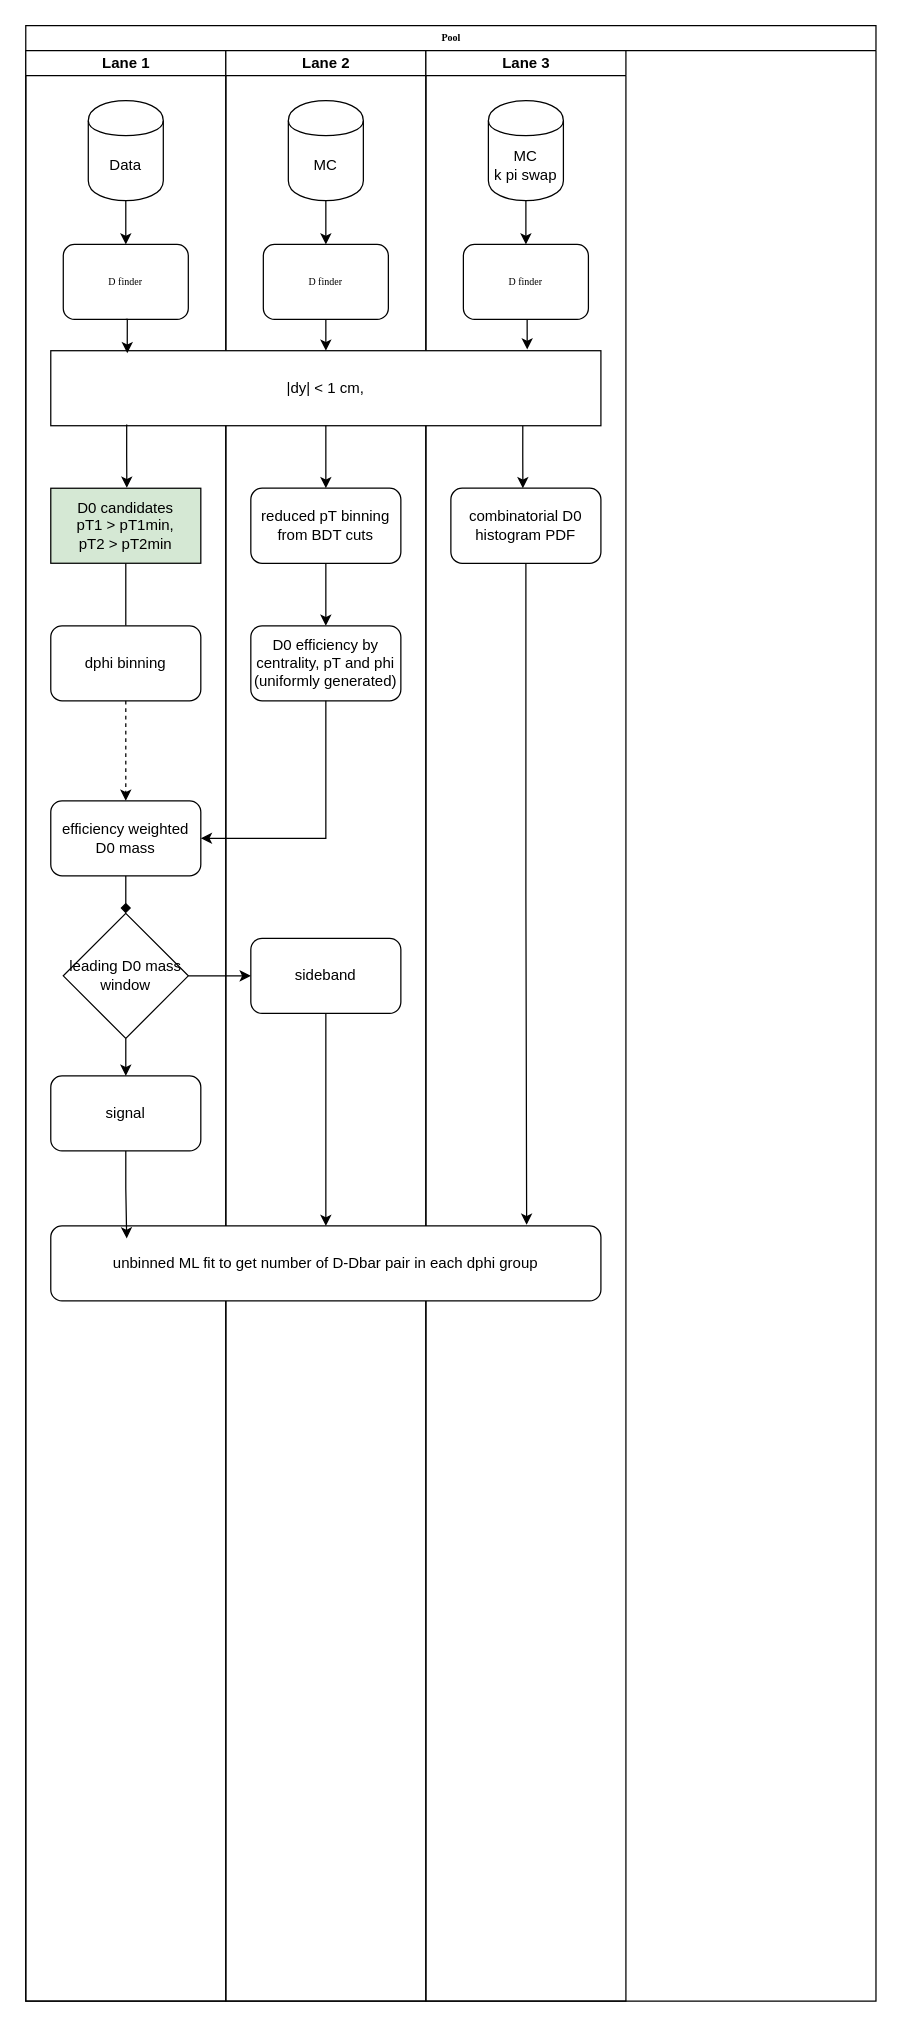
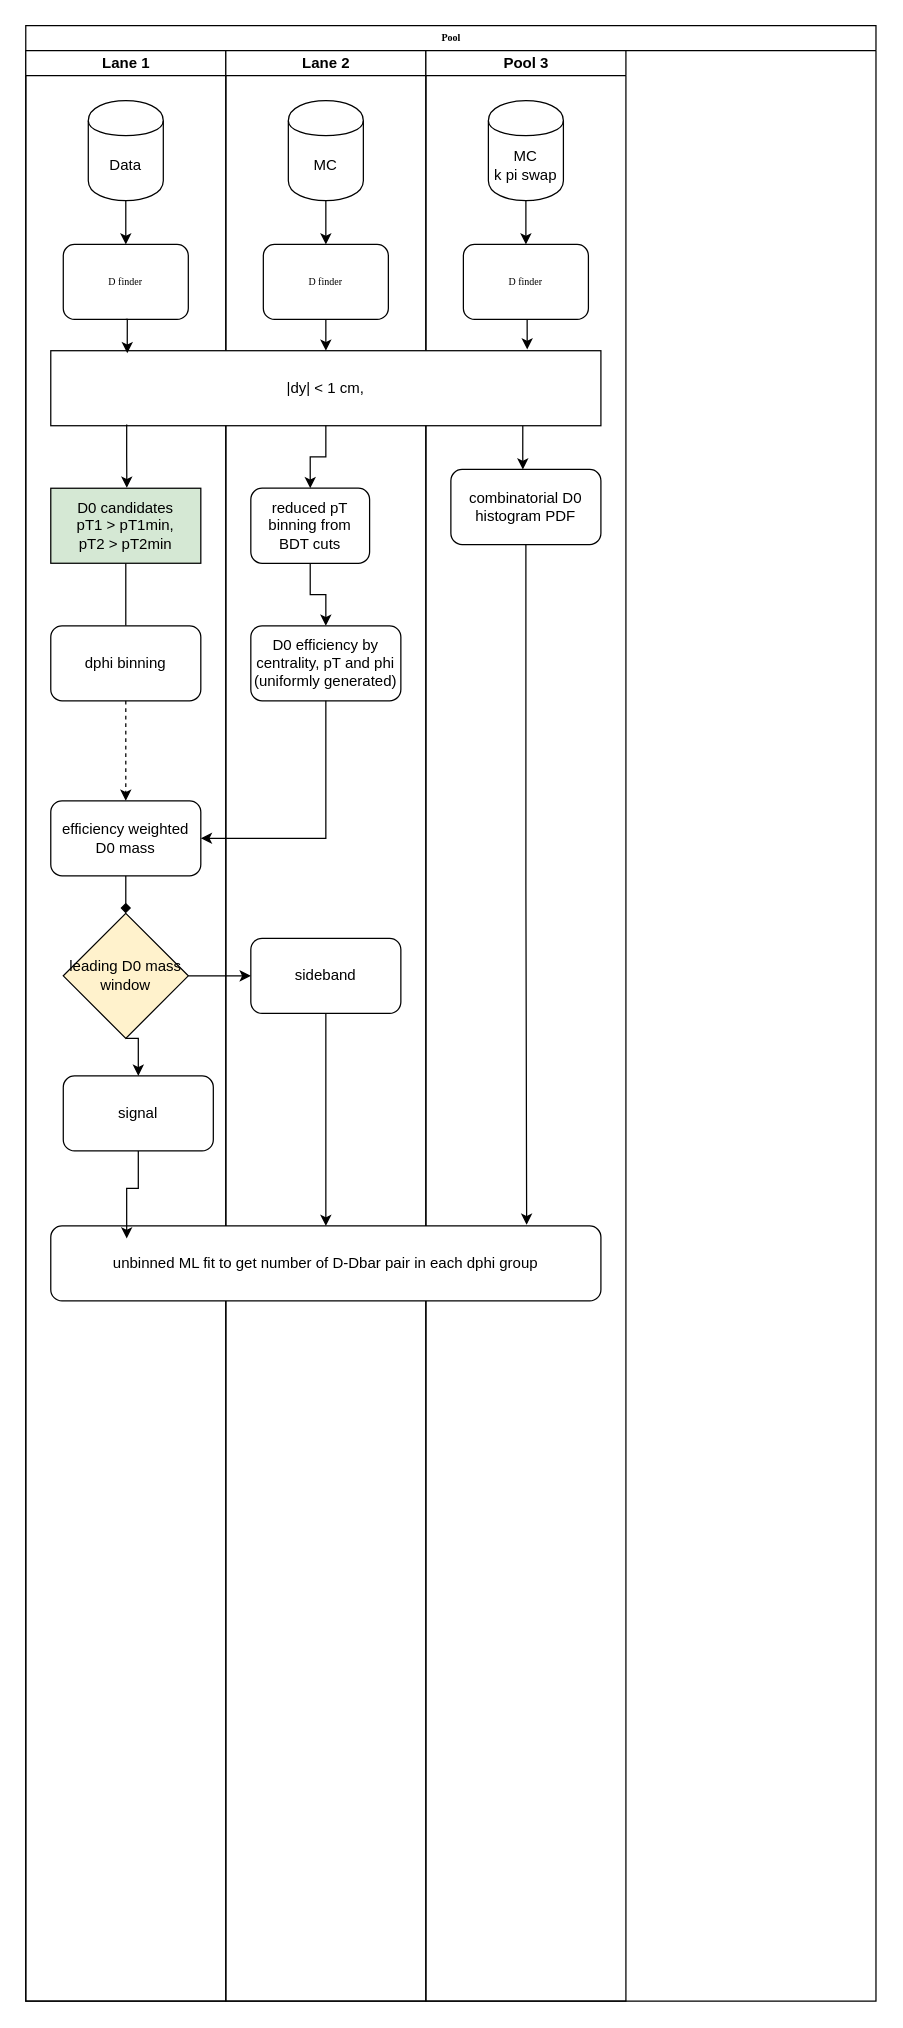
(526, 63) -> (526, 63)
(326, 526) -> (310, 526)
(526, 526) -> (526, 507)
(126, 976) -> (126, 976)
(126, 1113) -> (138, 1113)
